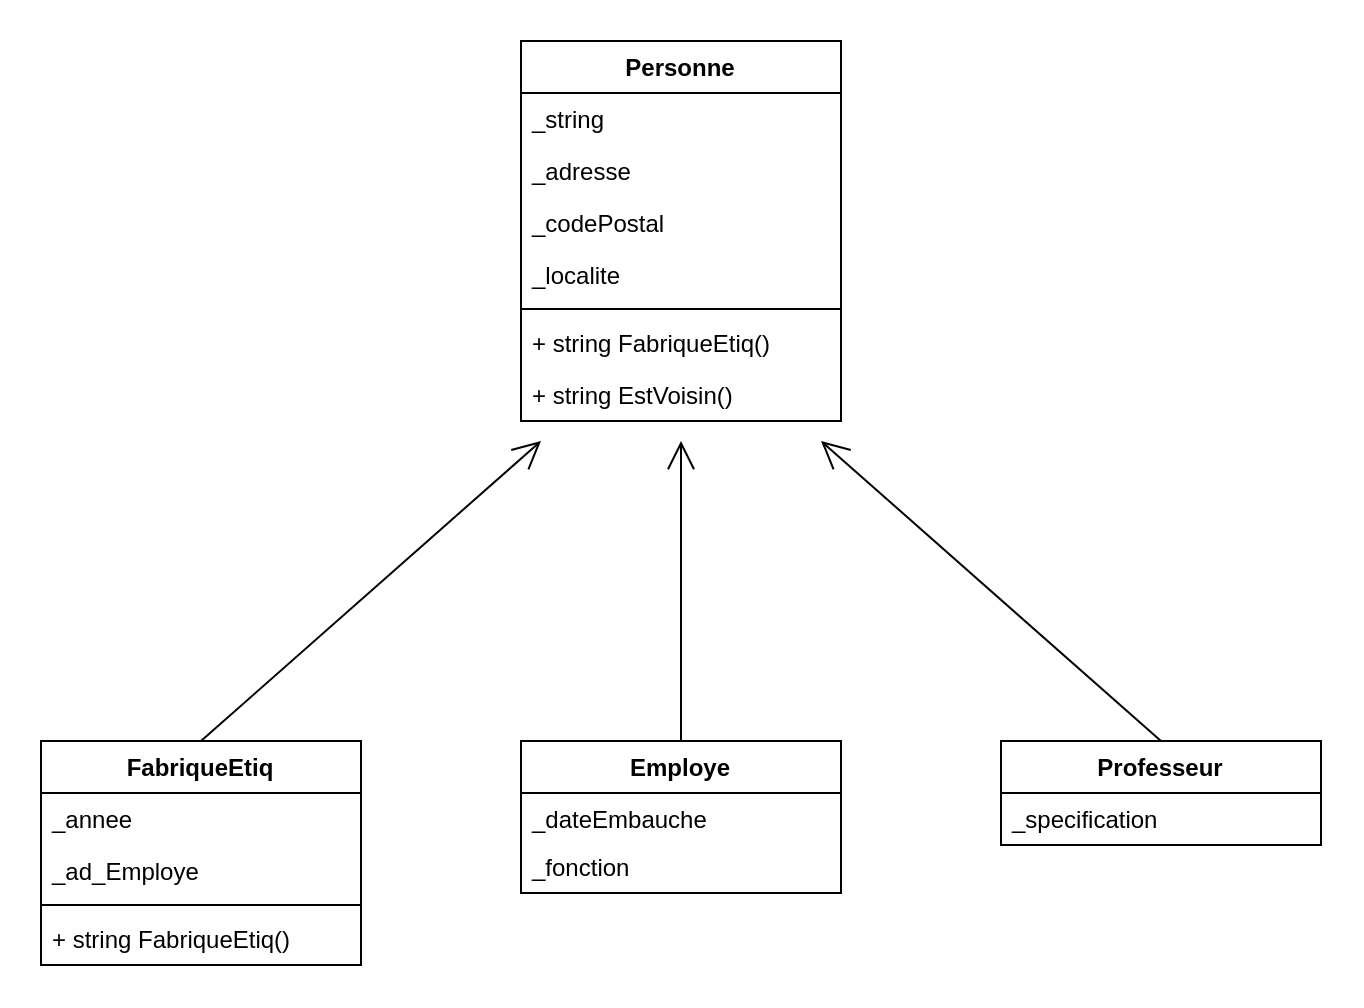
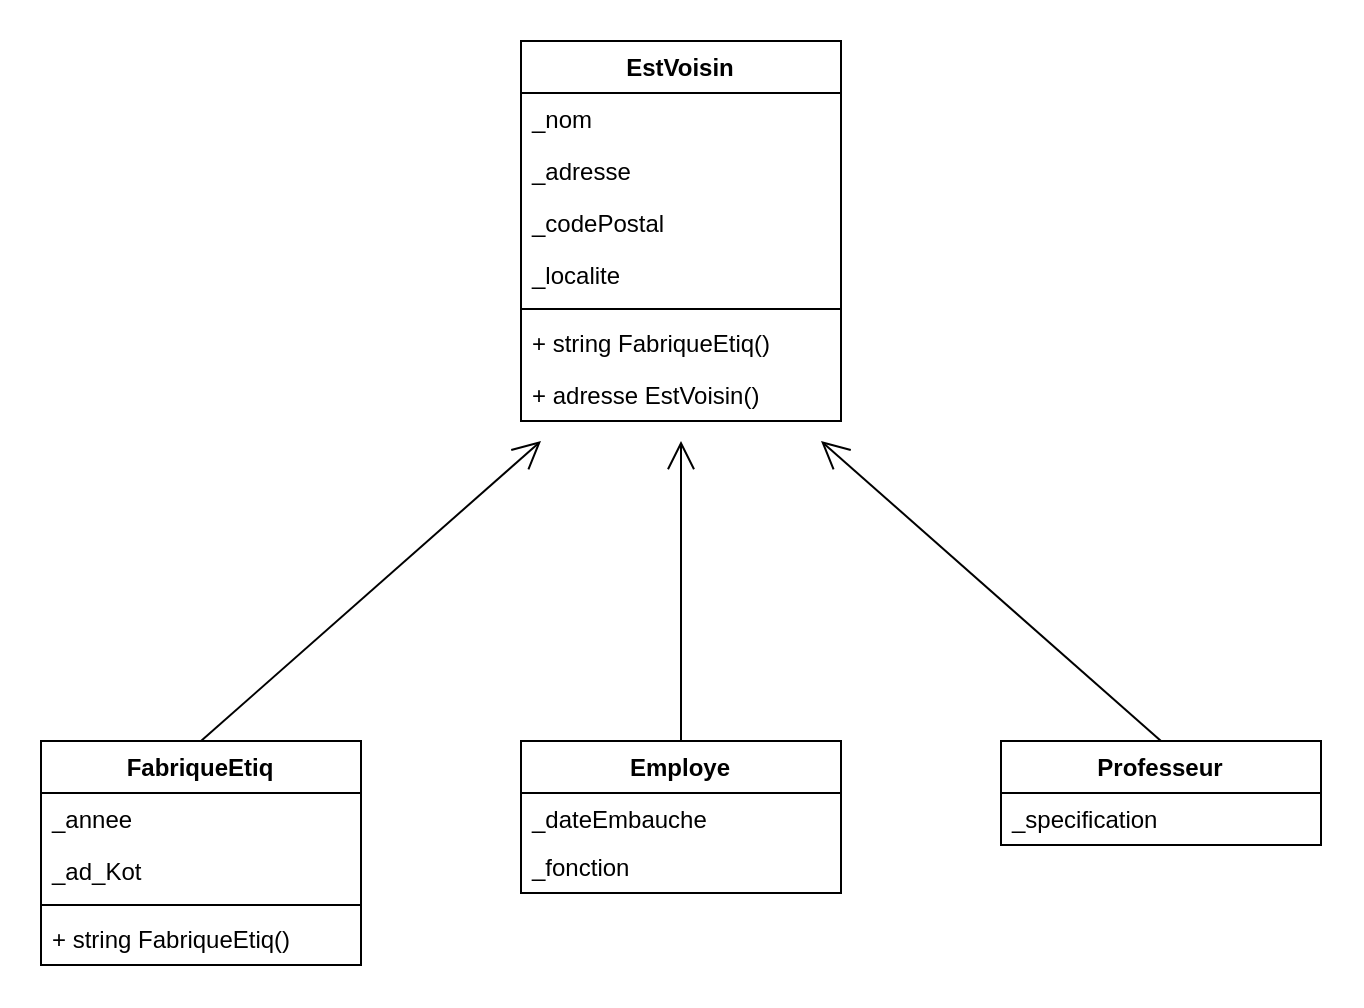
(680, 68) -> (680, 68)
(576, 120) -> (559, 120)
(651, 396) -> (661, 396)
(123, 872) -> (99, 872)
